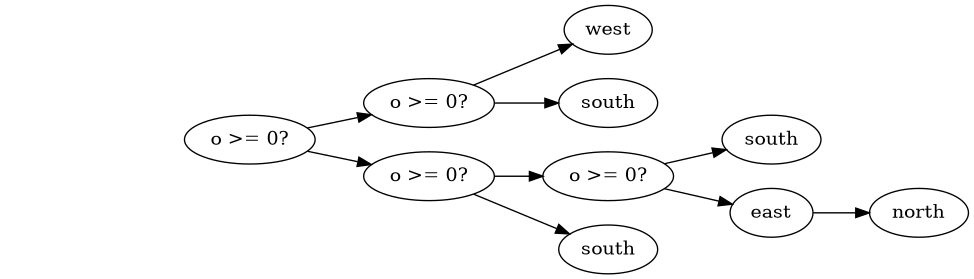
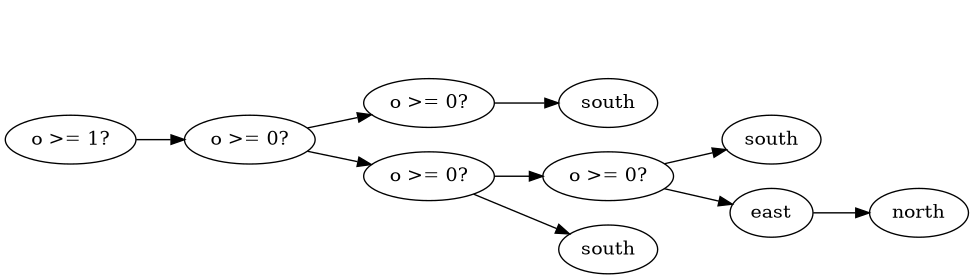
(608, 30) -> none
none -> (71, 140)
